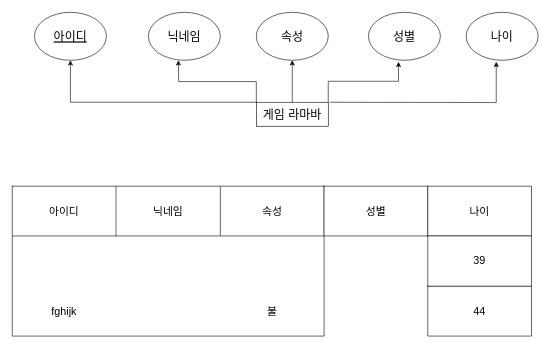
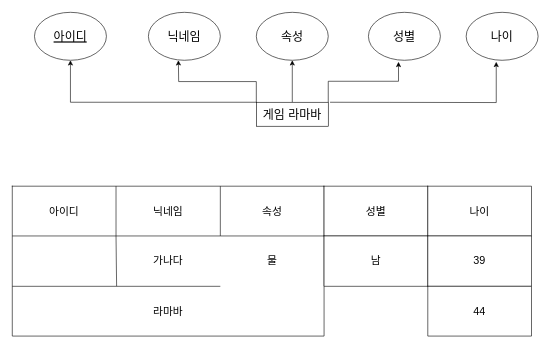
none -> (168, 261)
none -> (272, 261)
none -> (376, 261)
(64, 311) -> none
none -> (168, 311)
(272, 311) -> none
